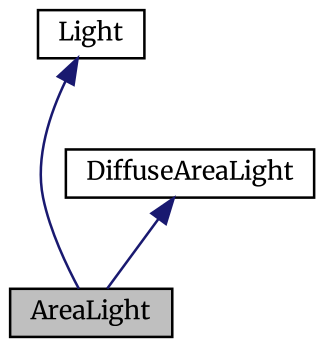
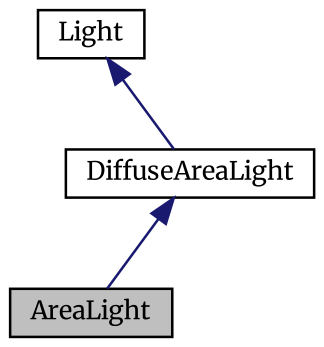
(42, 186) -> (148, 114)
